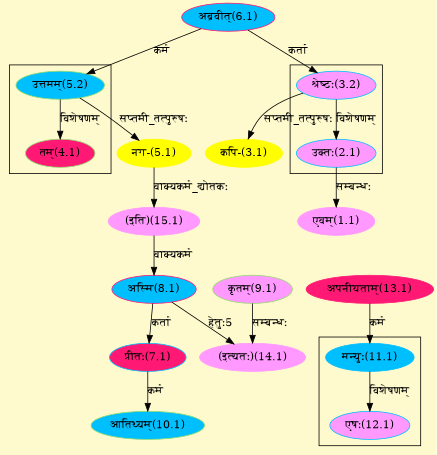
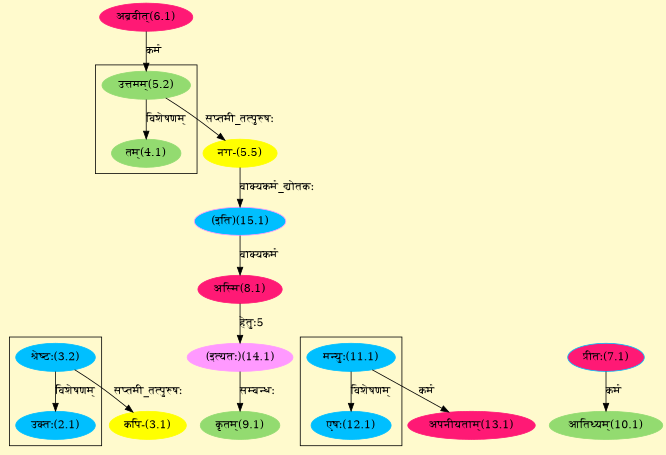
(228, 17) -> (146, 17)
(279, 49) -> none
(60, 85) -> (146, 85)
(336, 85) -> (56, 357)
(60, 153) -> (146, 153)
(154, 153) -> (240, 153)
(336, 153) -> (56, 425)
(154, 221) -> (240, 221)
(336, 221) -> none
(154, 289) -> (240, 289)
(253, 289) -> (240, 425)
(151, 319) -> none
(253, 319) -> (240, 387)
(370, 319) -> (407, 389)
(148, 425) -> (606, 425)
(370, 425) -> (351, 425)
